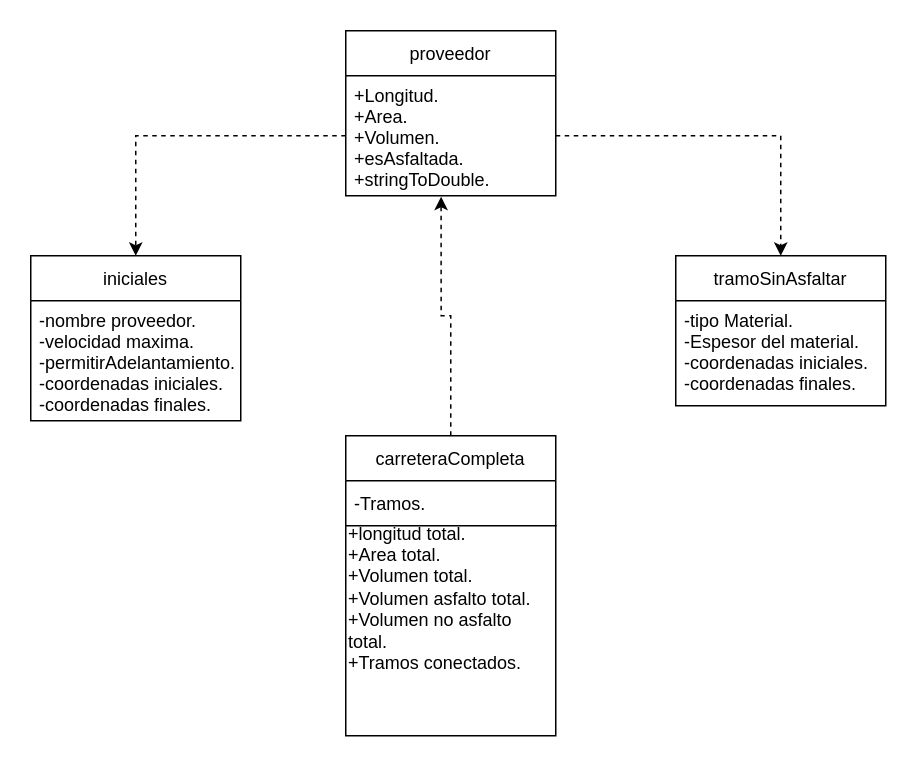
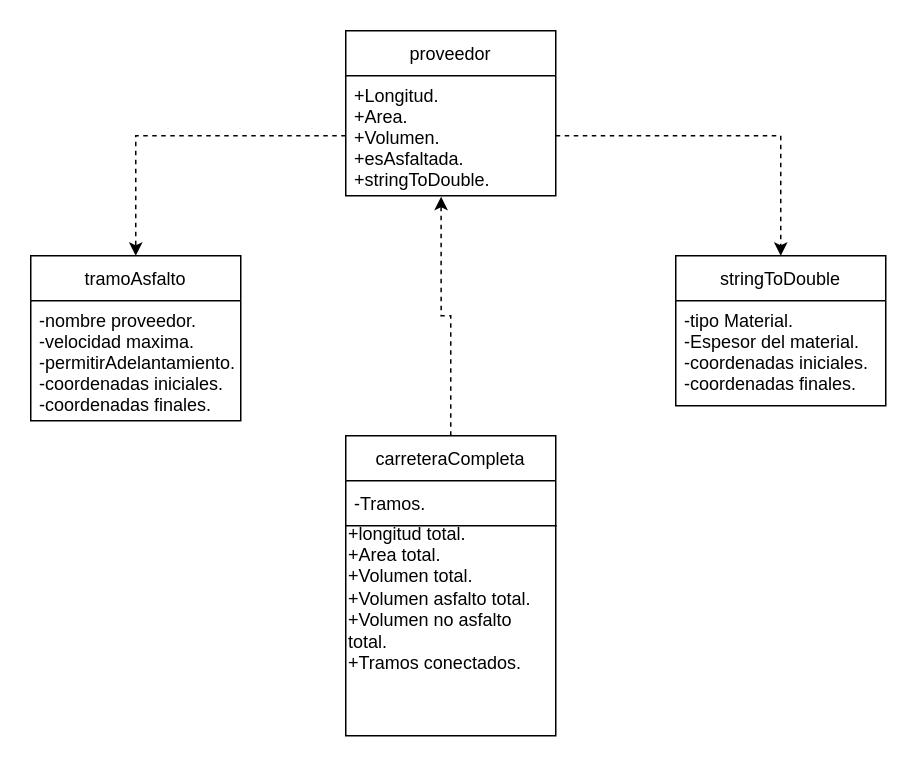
(135, 279) -> (135, 279)
(780, 279) -> (780, 279)
